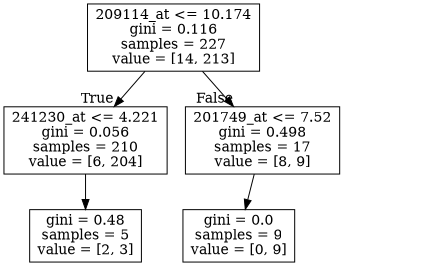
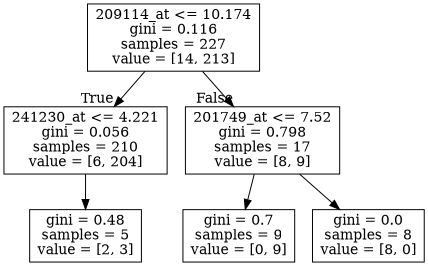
(263, 140) -> (263, 140)
(239, 236) -> (239, 236)
none -> (368, 236)
